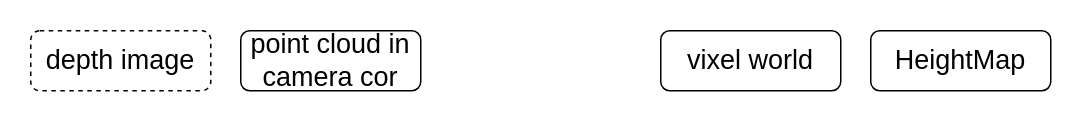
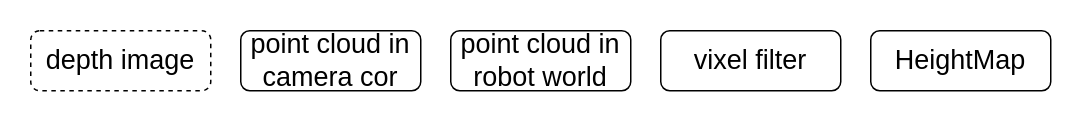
none -> (541, 61)
(751, 61) -> (751, 61)
